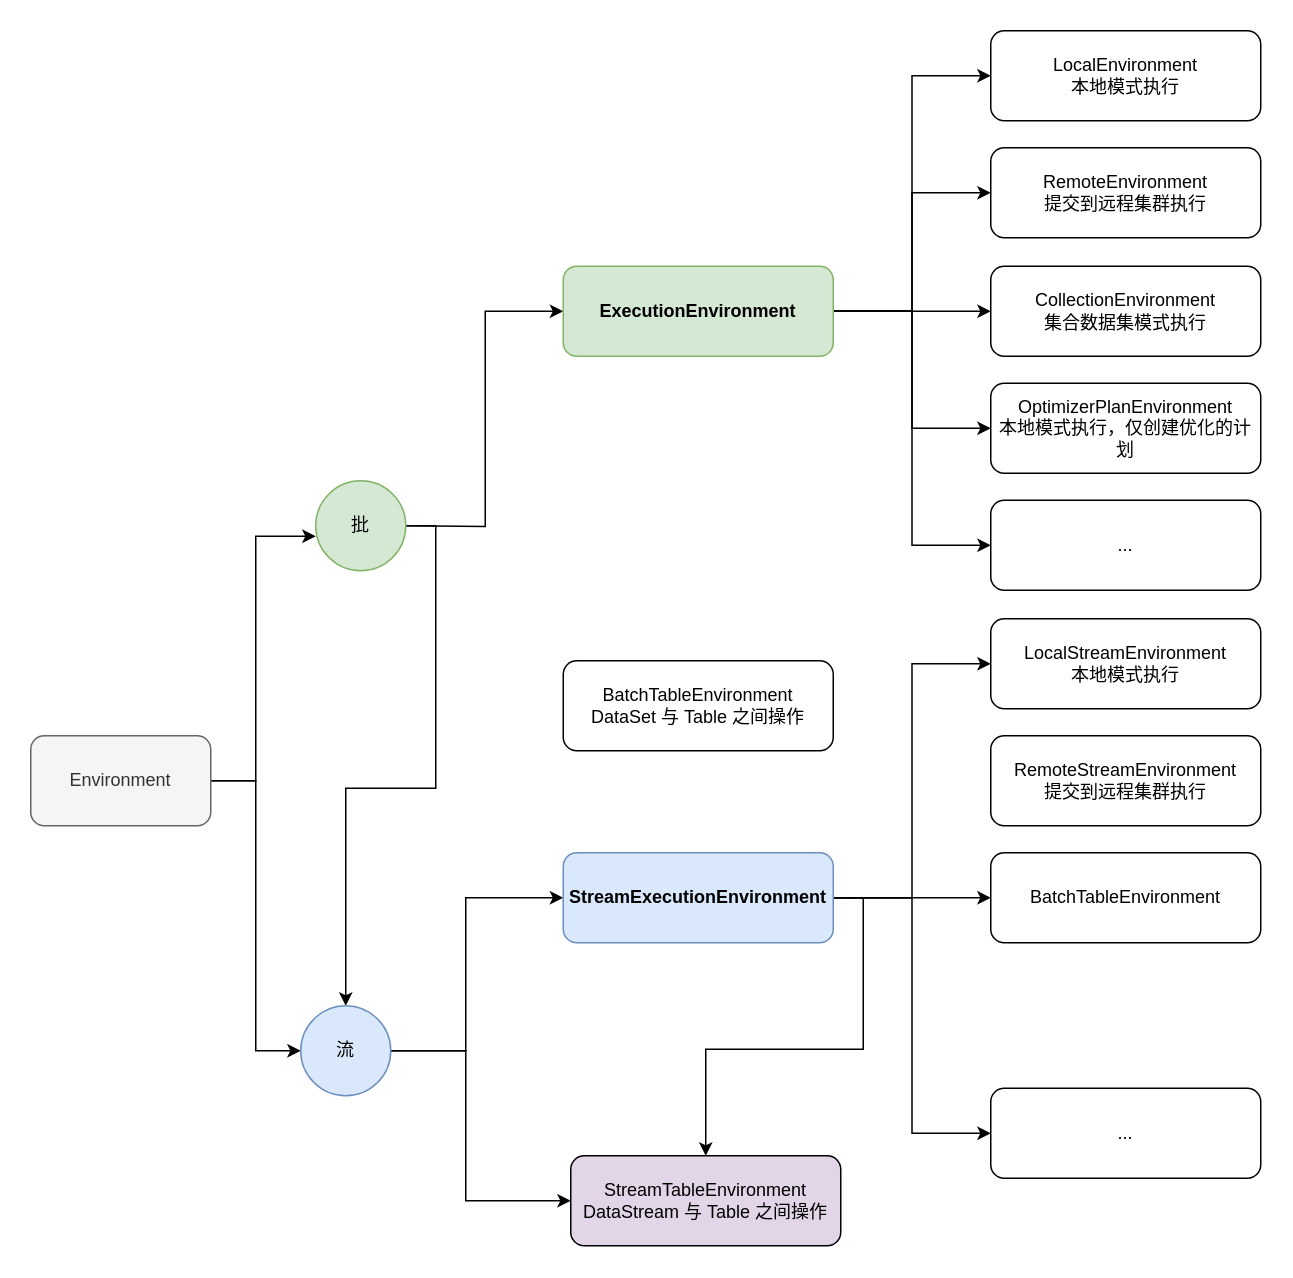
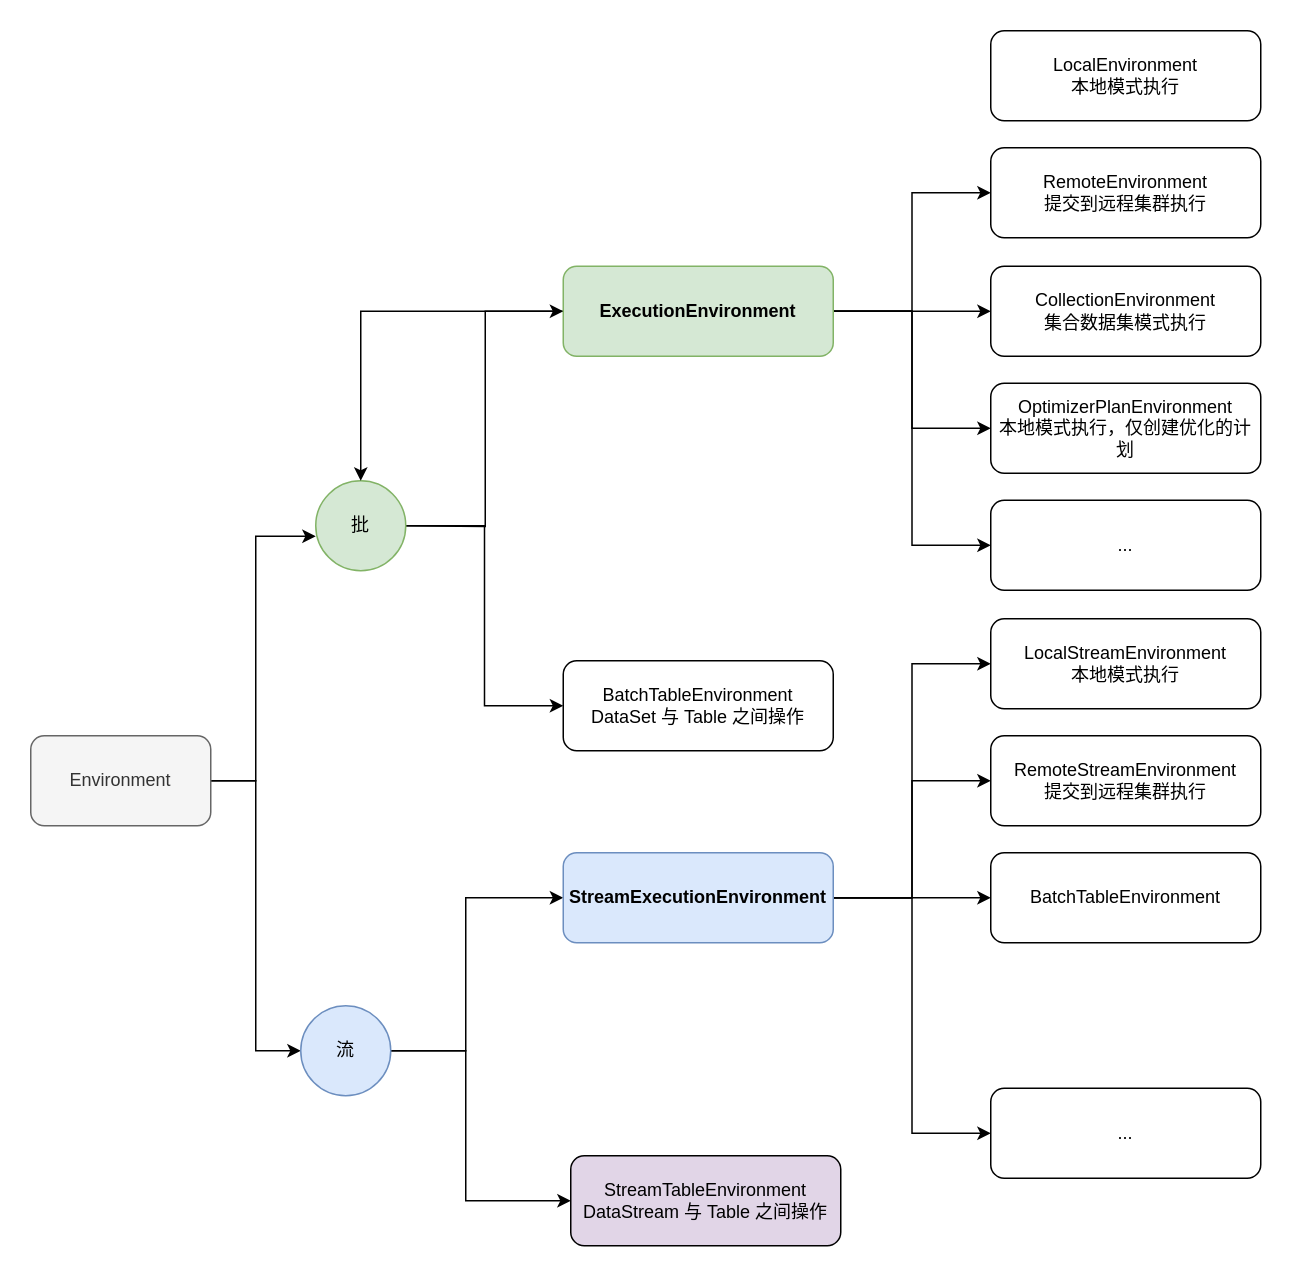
(912, 99) -> (361, 330)
(418, 788) -> (485, 651)
(811, 1049) -> (947, 781)
